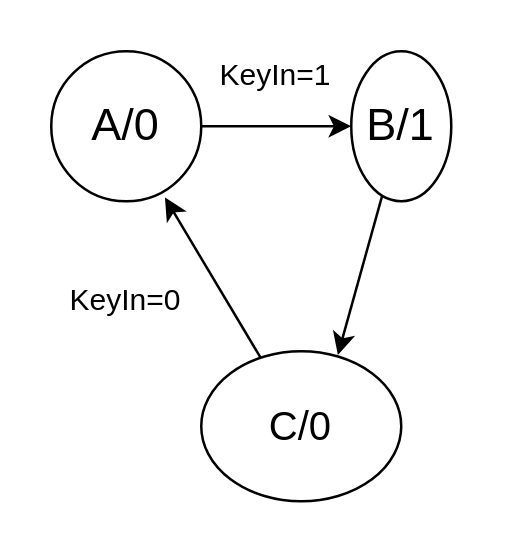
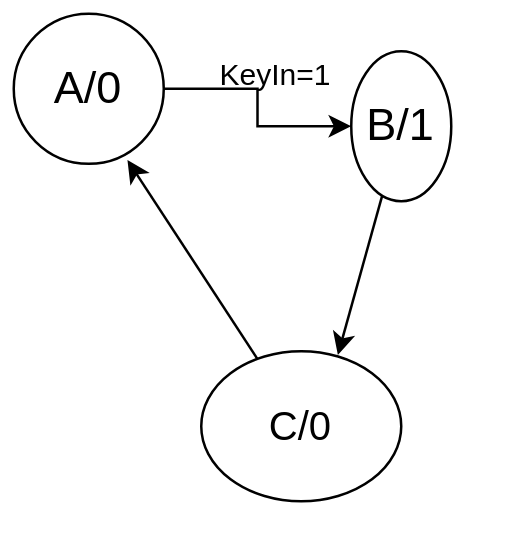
(126, 126) -> (89, 89)
(126, 301) -> none
